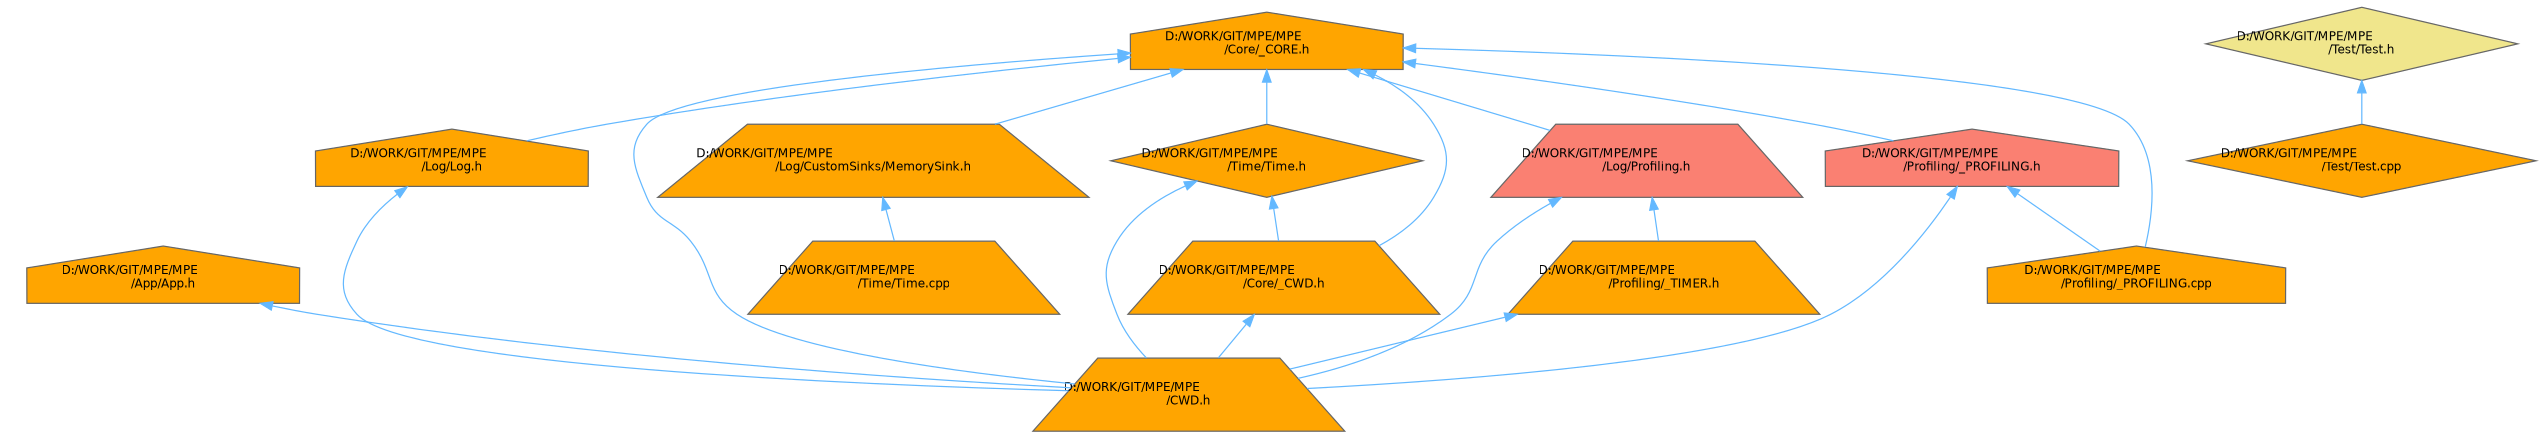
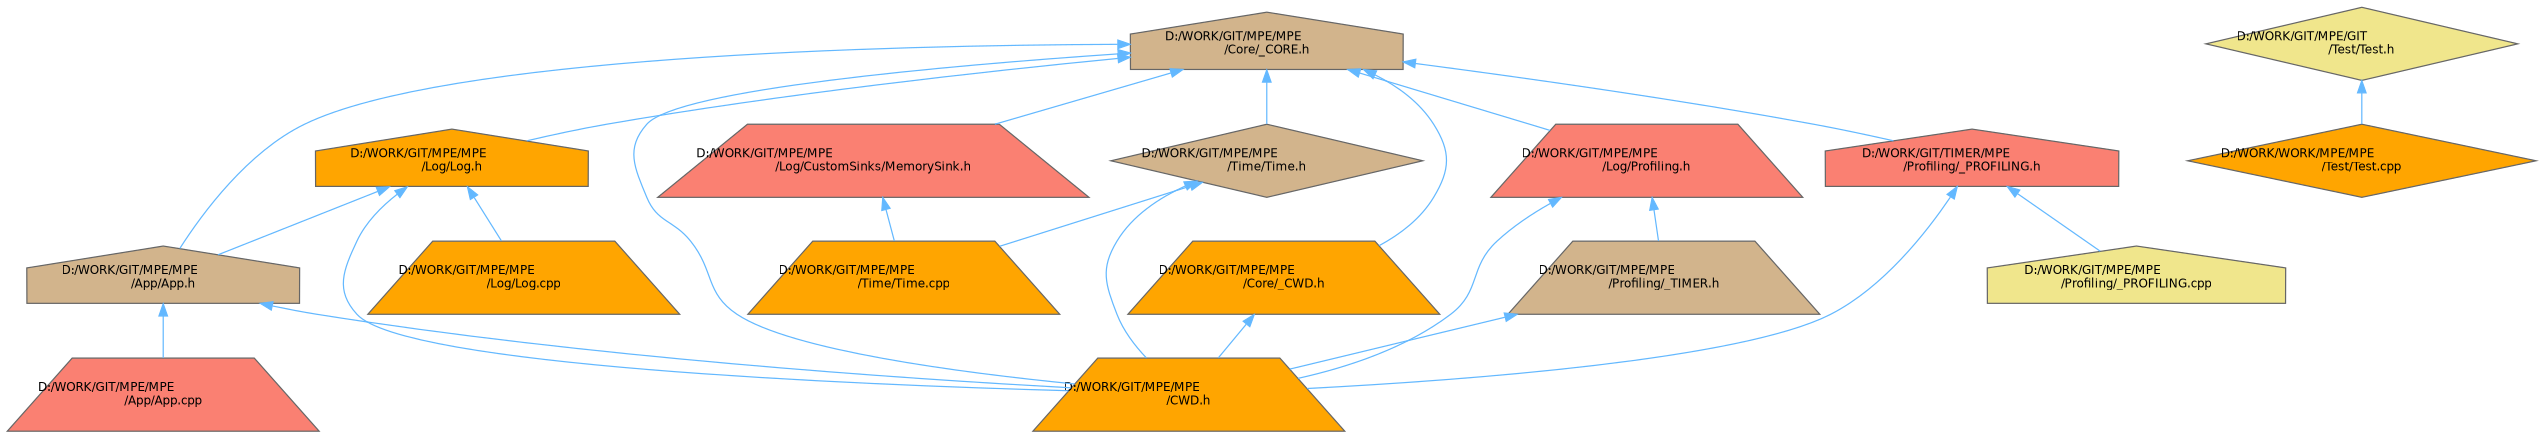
(1267, 44) -> (1267, 44)
(2362, 44) -> (2362, 44)
(1840, 70) -> (619, 64)
(873, 161) -> (873, 161)
(1267, 161) -> (1267, 161)
(1972, 161) -> (1972, 161)
(2362, 161) -> (2362, 161)
none -> (298, 223)
(1276, 225) -> (1095, 216)
(163, 278) -> (163, 278)
none -> (524, 278)
(1664, 278) -> (1664, 278)
(2136, 278) -> (2136, 278)
none -> (163, 395)
